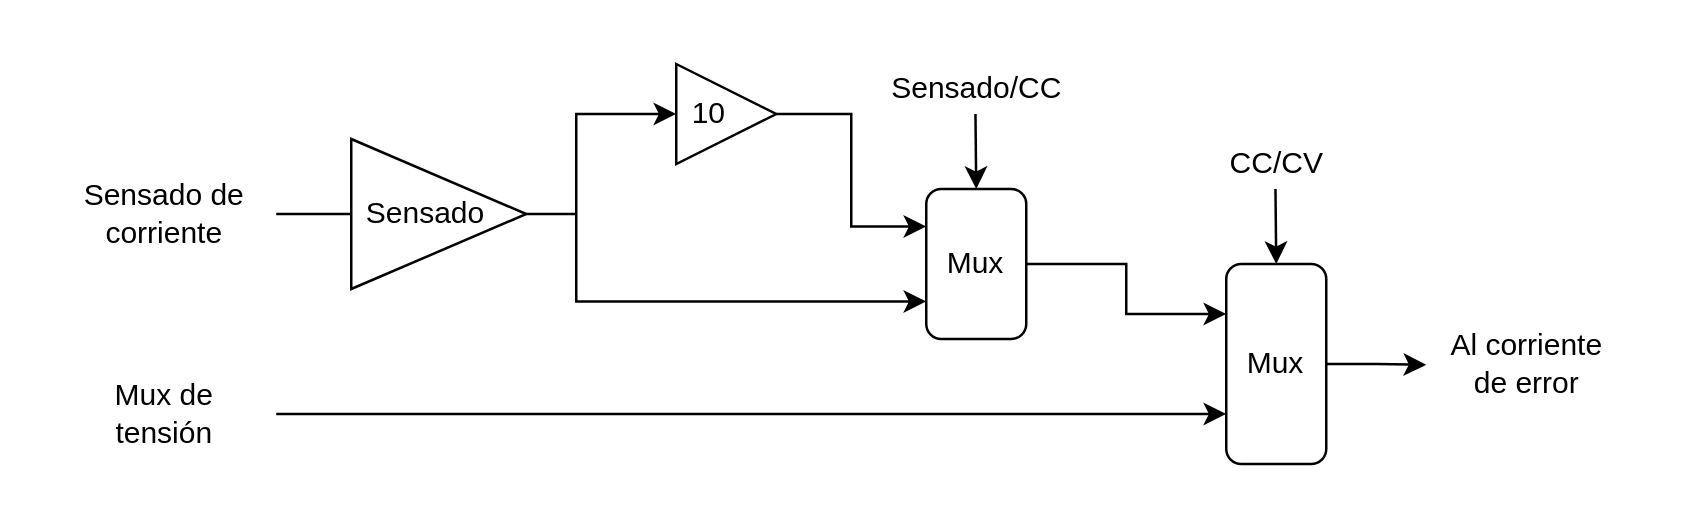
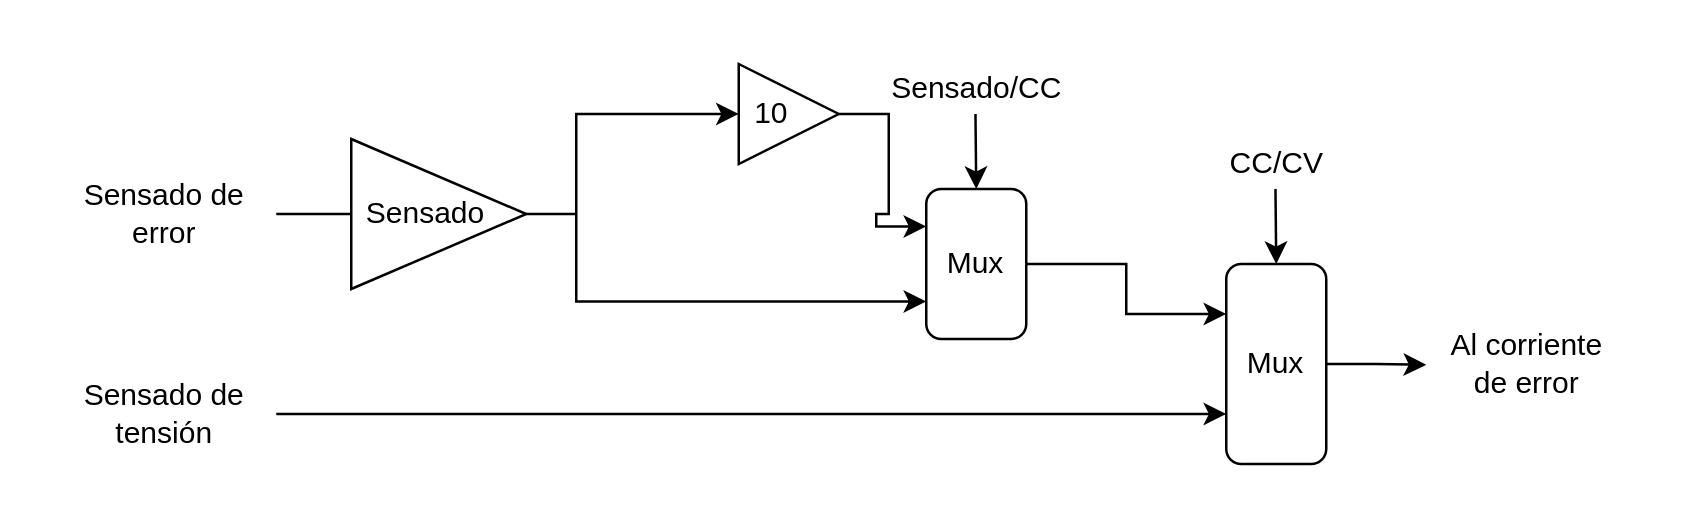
(726, 114) -> (789, 114)
(165, 214) -> (165, 214)
(165, 414) -> (165, 414)
